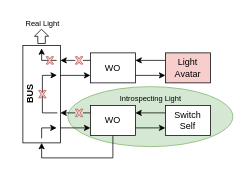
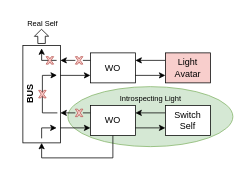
(43, 23) -> (43, 23)
